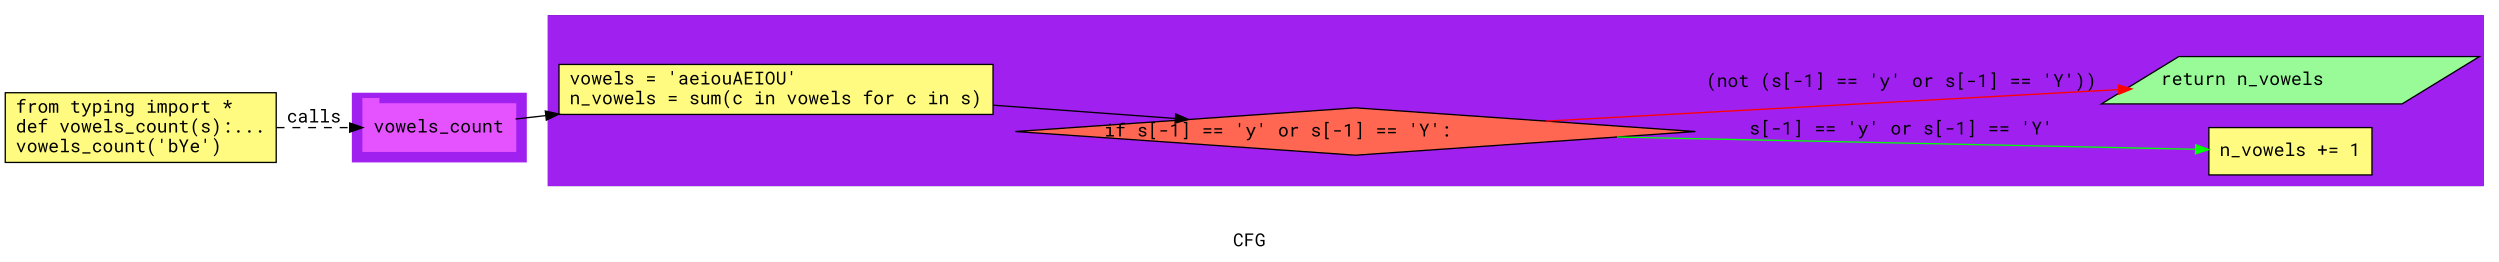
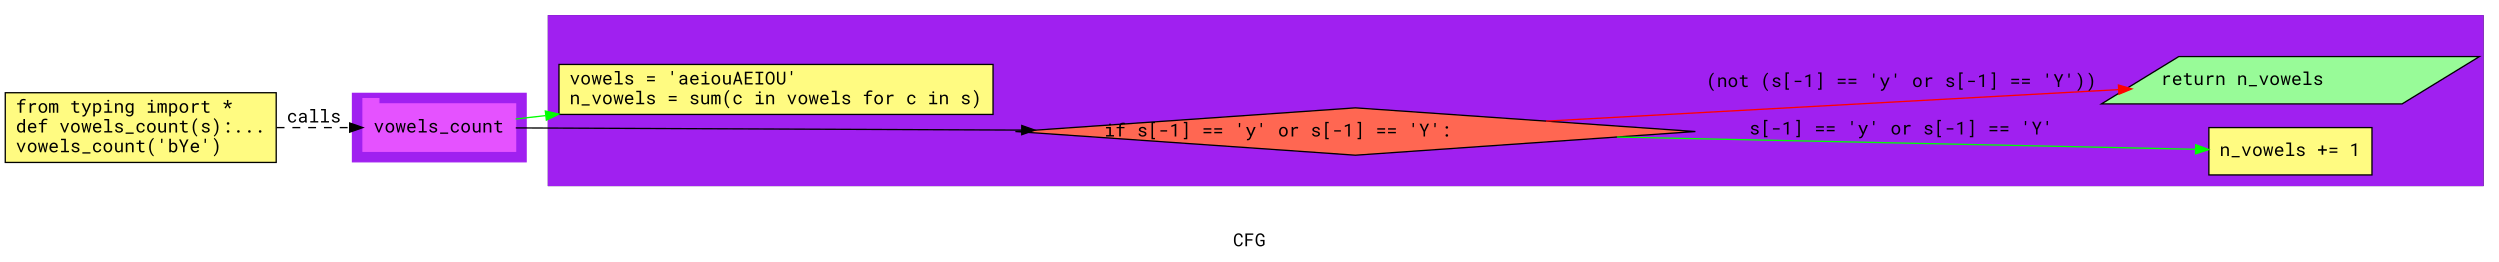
(1084, 112) -> (769, 129)
(534, 117) -> (534, 117)
